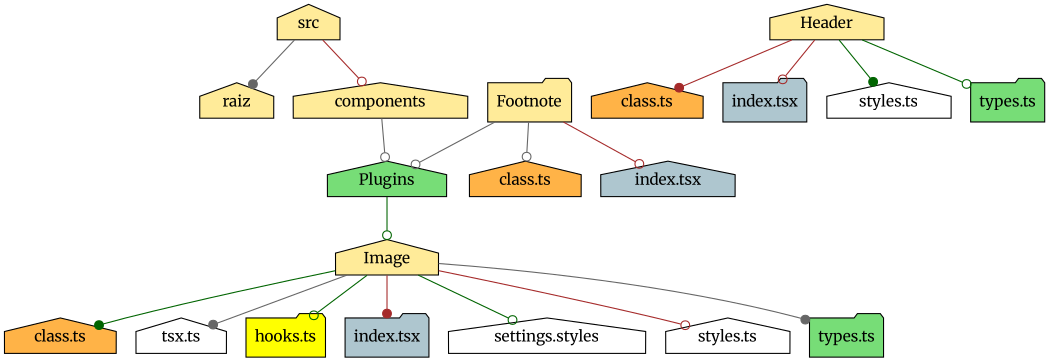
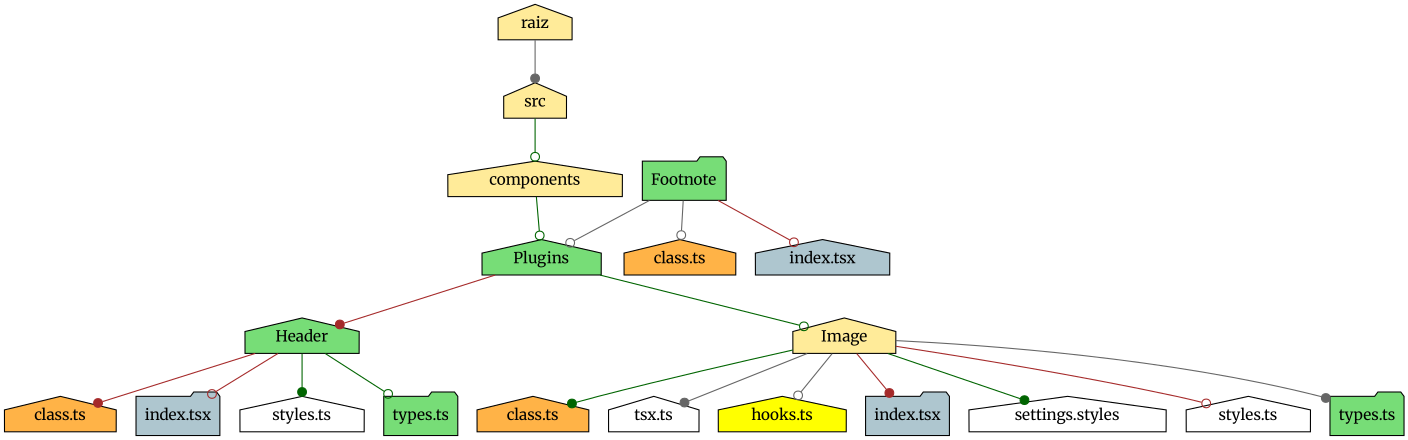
(827, 24) -> (302, 338)
(341, 59) -> (535, 135)
(275, 61) -> (535, 57)
(530, 102) -> (684, 181)
(383, 136) -> (538, 214)
(342, 294) -> (817, 373)
(463, 297) -> (954, 376)
none -> (420, 299)
(286, 338) -> (782, 416)
